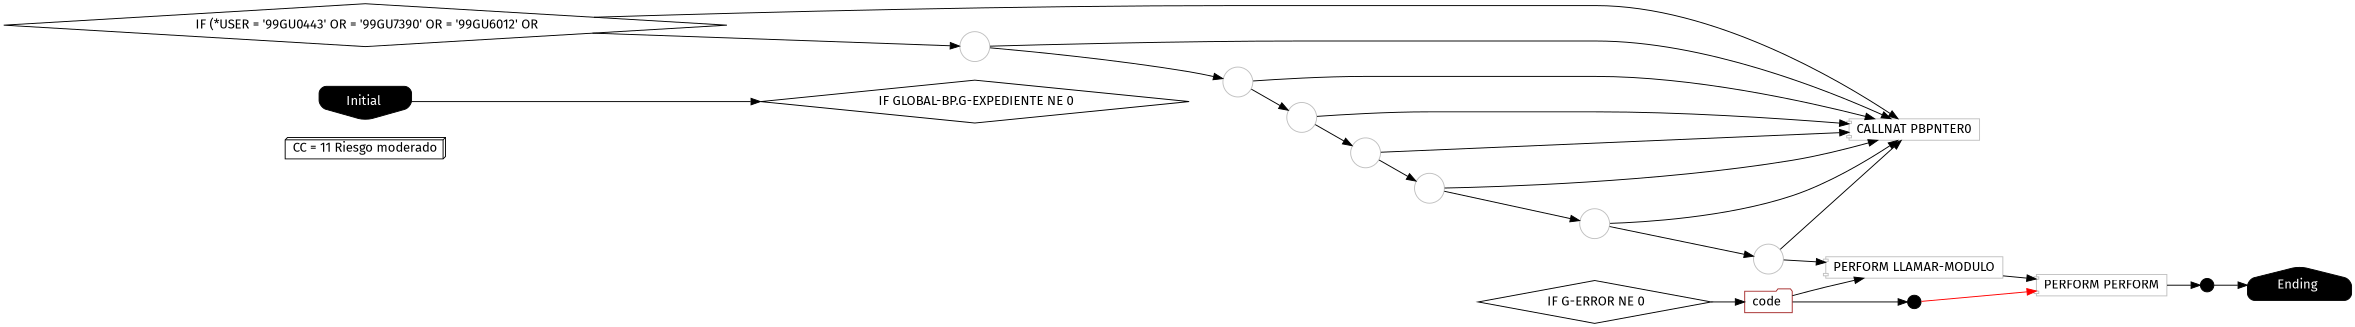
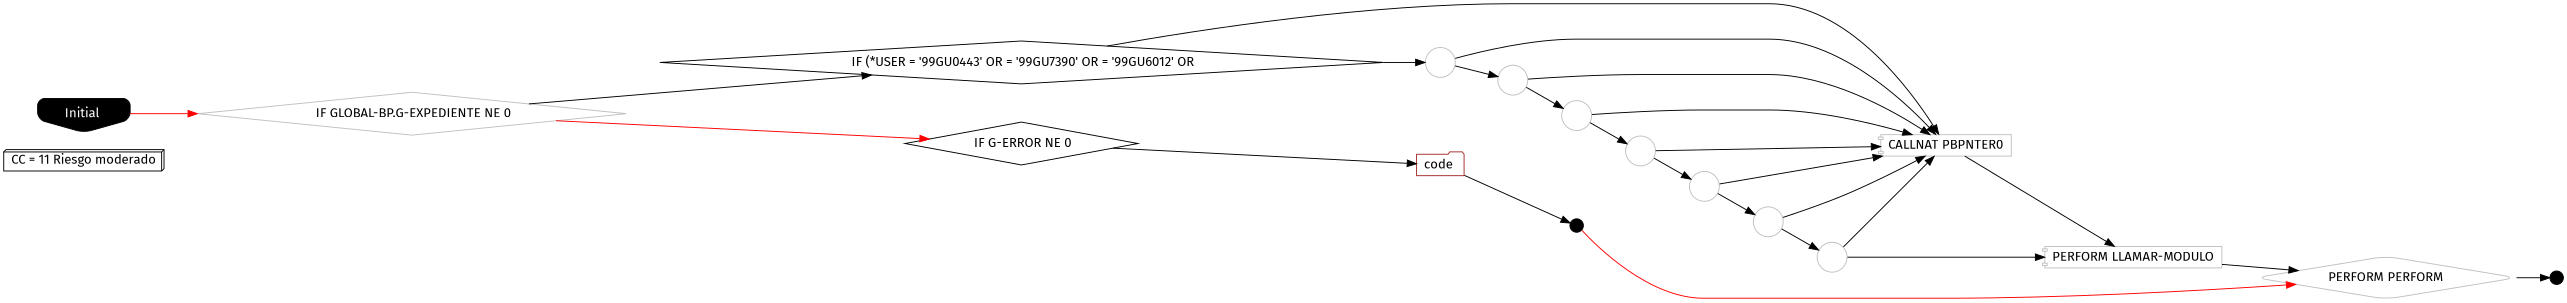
none -> (695, 90)
(581, 102) -> (159, 114)
(975, 102) -> (412, 114)
none -> (738, 130)
(2102, 285) -> (2386, 278)
(2299, 285) -> none
(1823, 288) -> (2036, 199)
